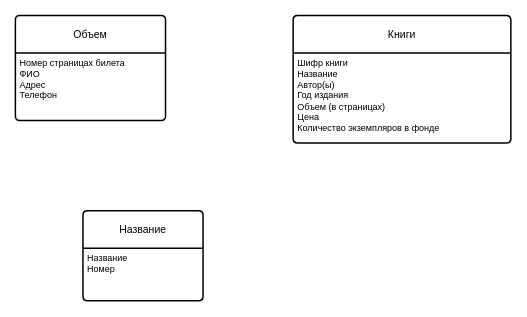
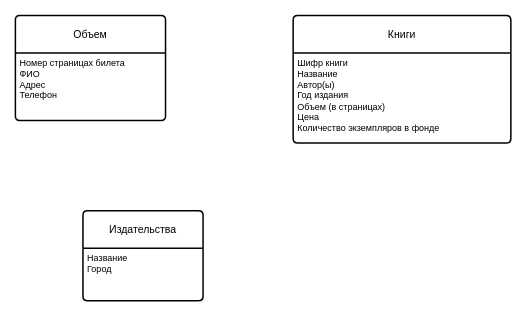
(143, 229) -> (143, 229)
(108, 264) -> (108, 264)
